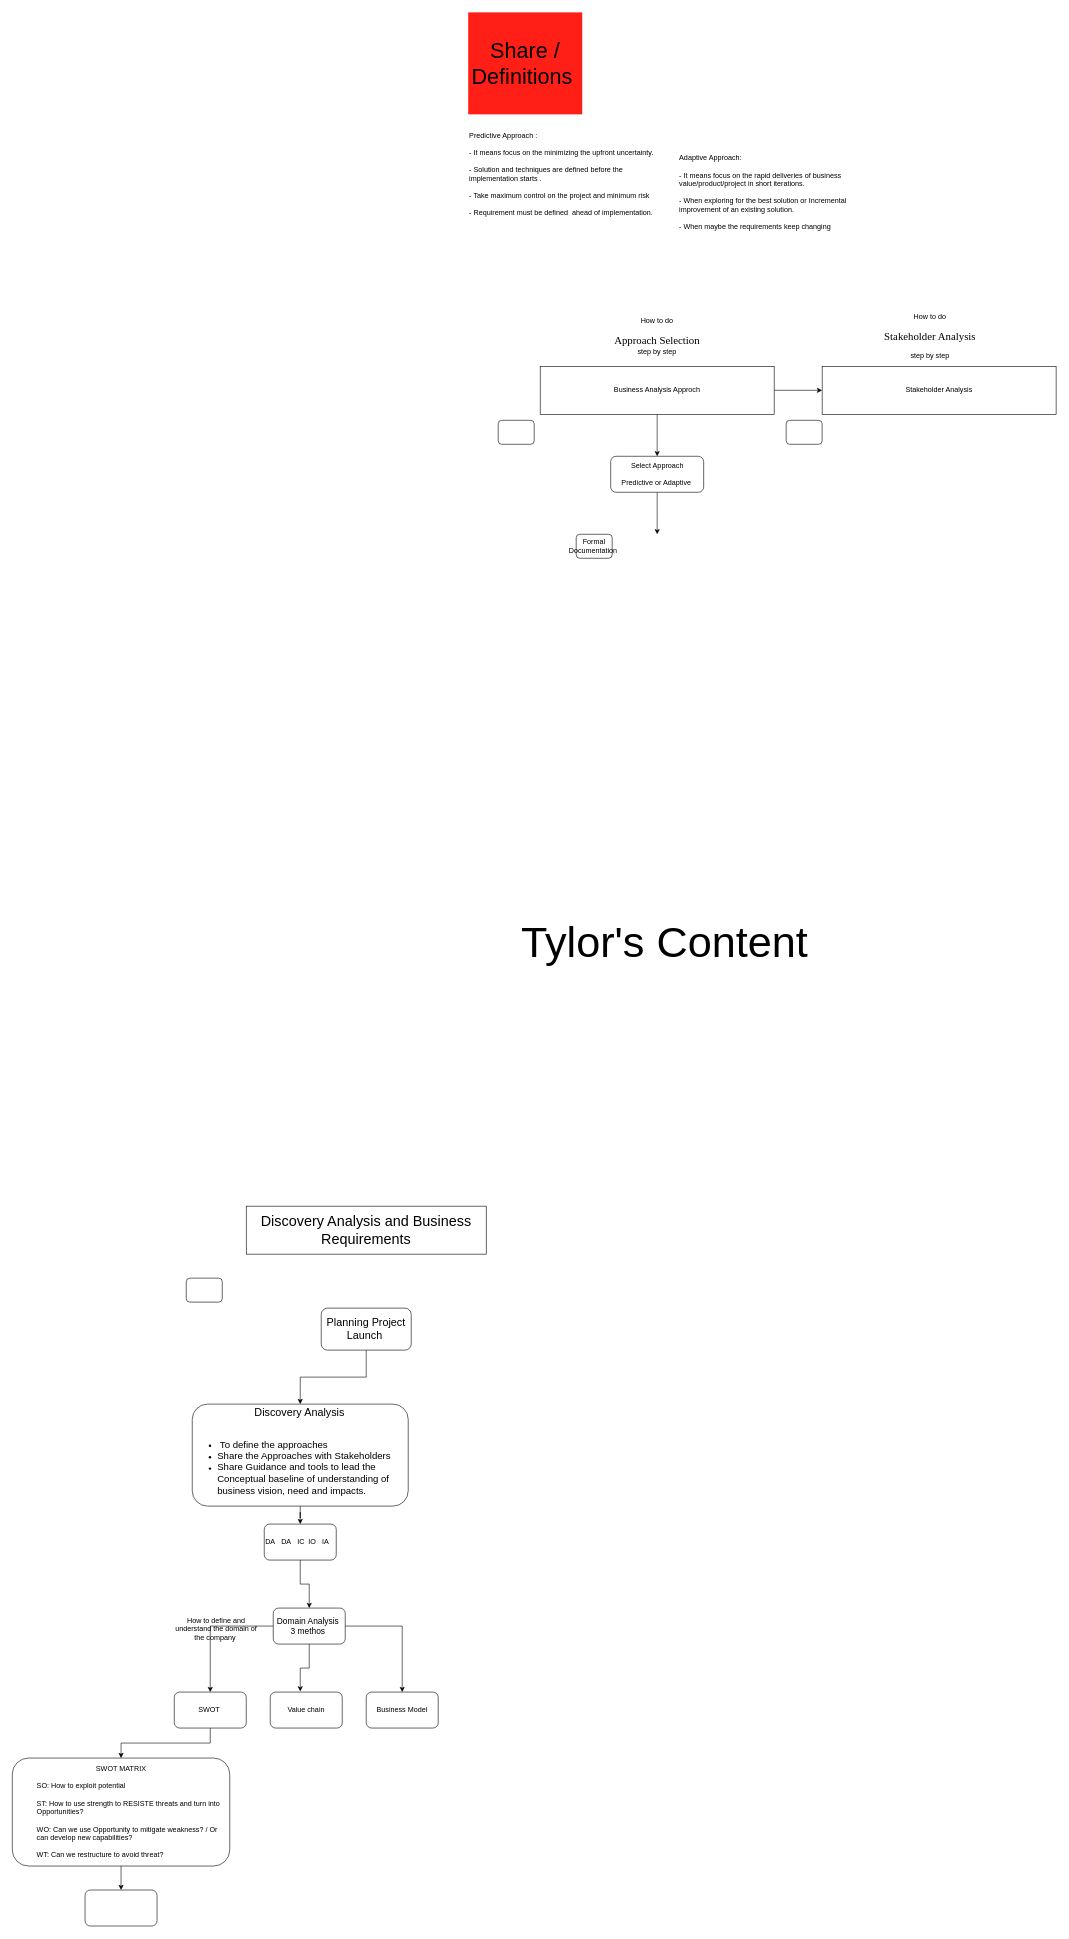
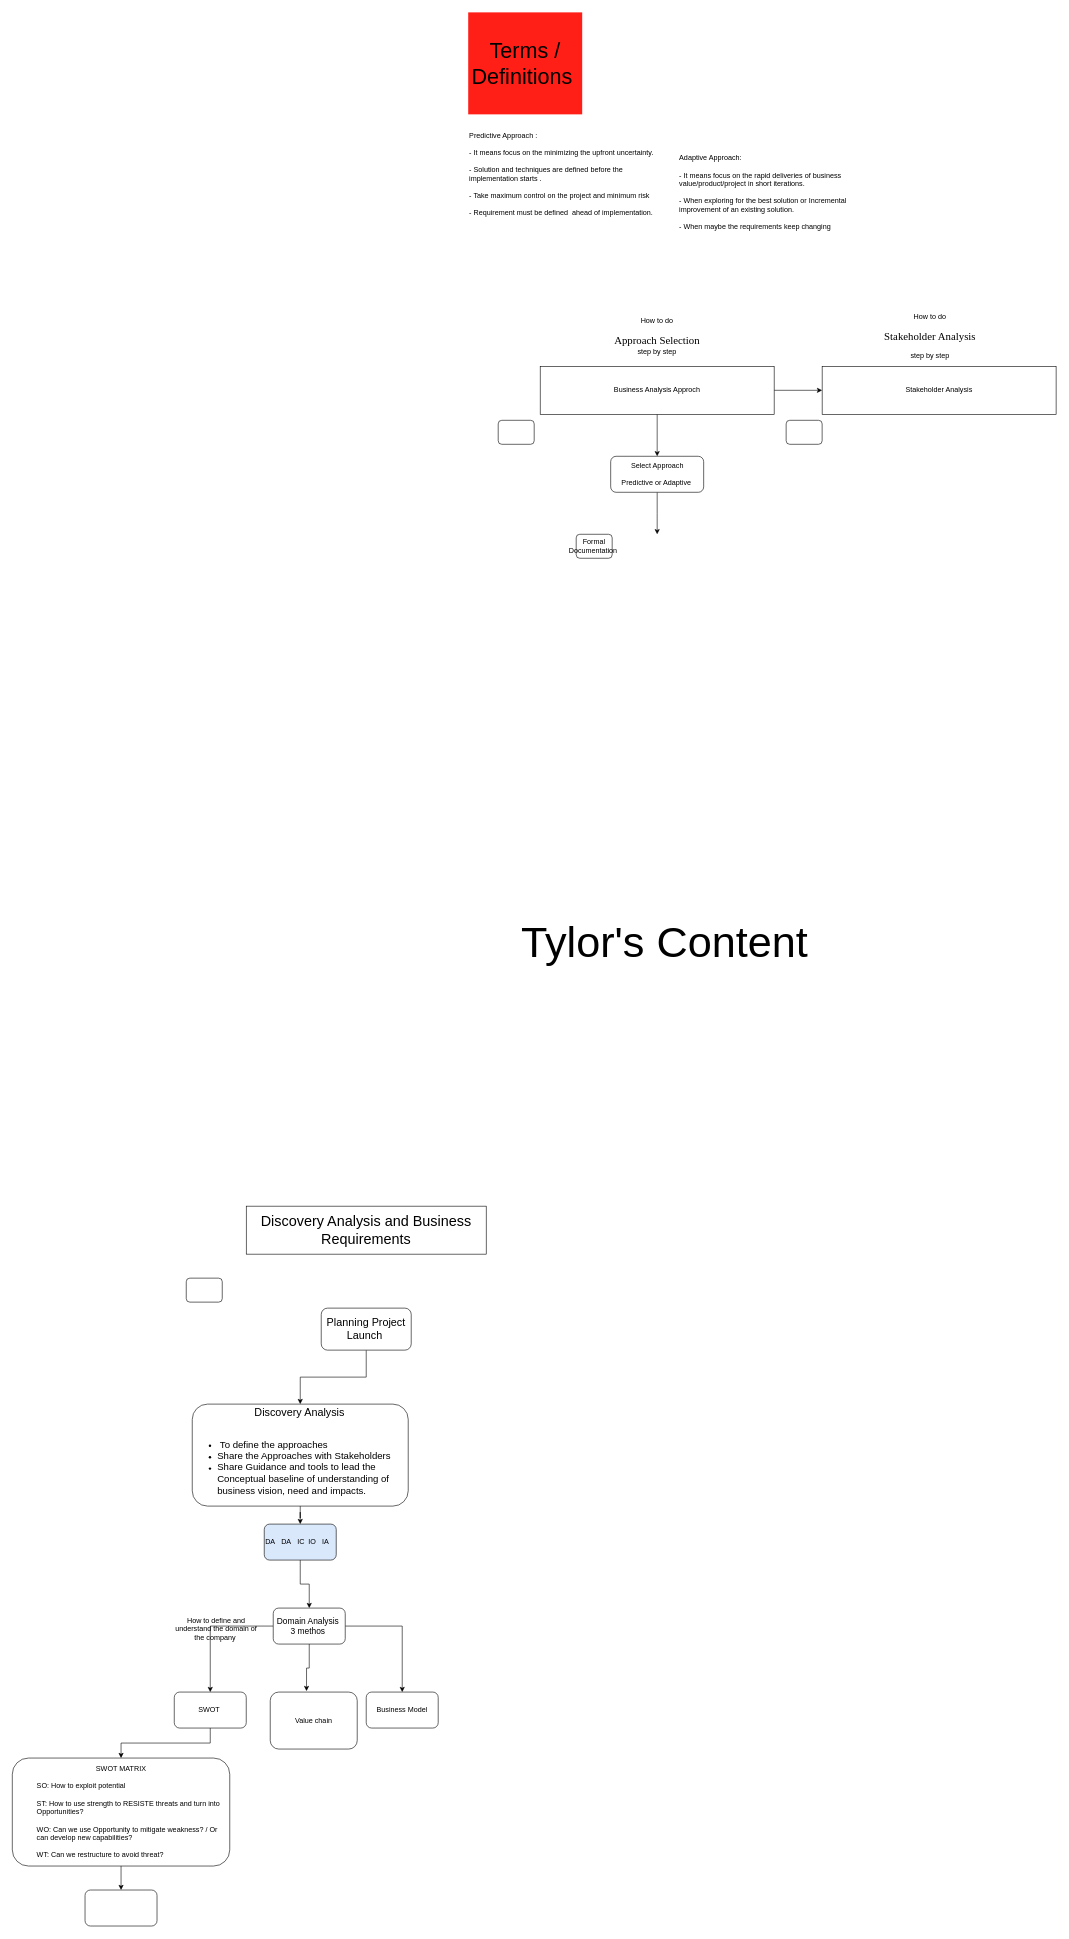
(525, 63) -> (525, 63)
(300, 1542) -> (300, 1542)
(306, 1710) -> (314, 1721)
